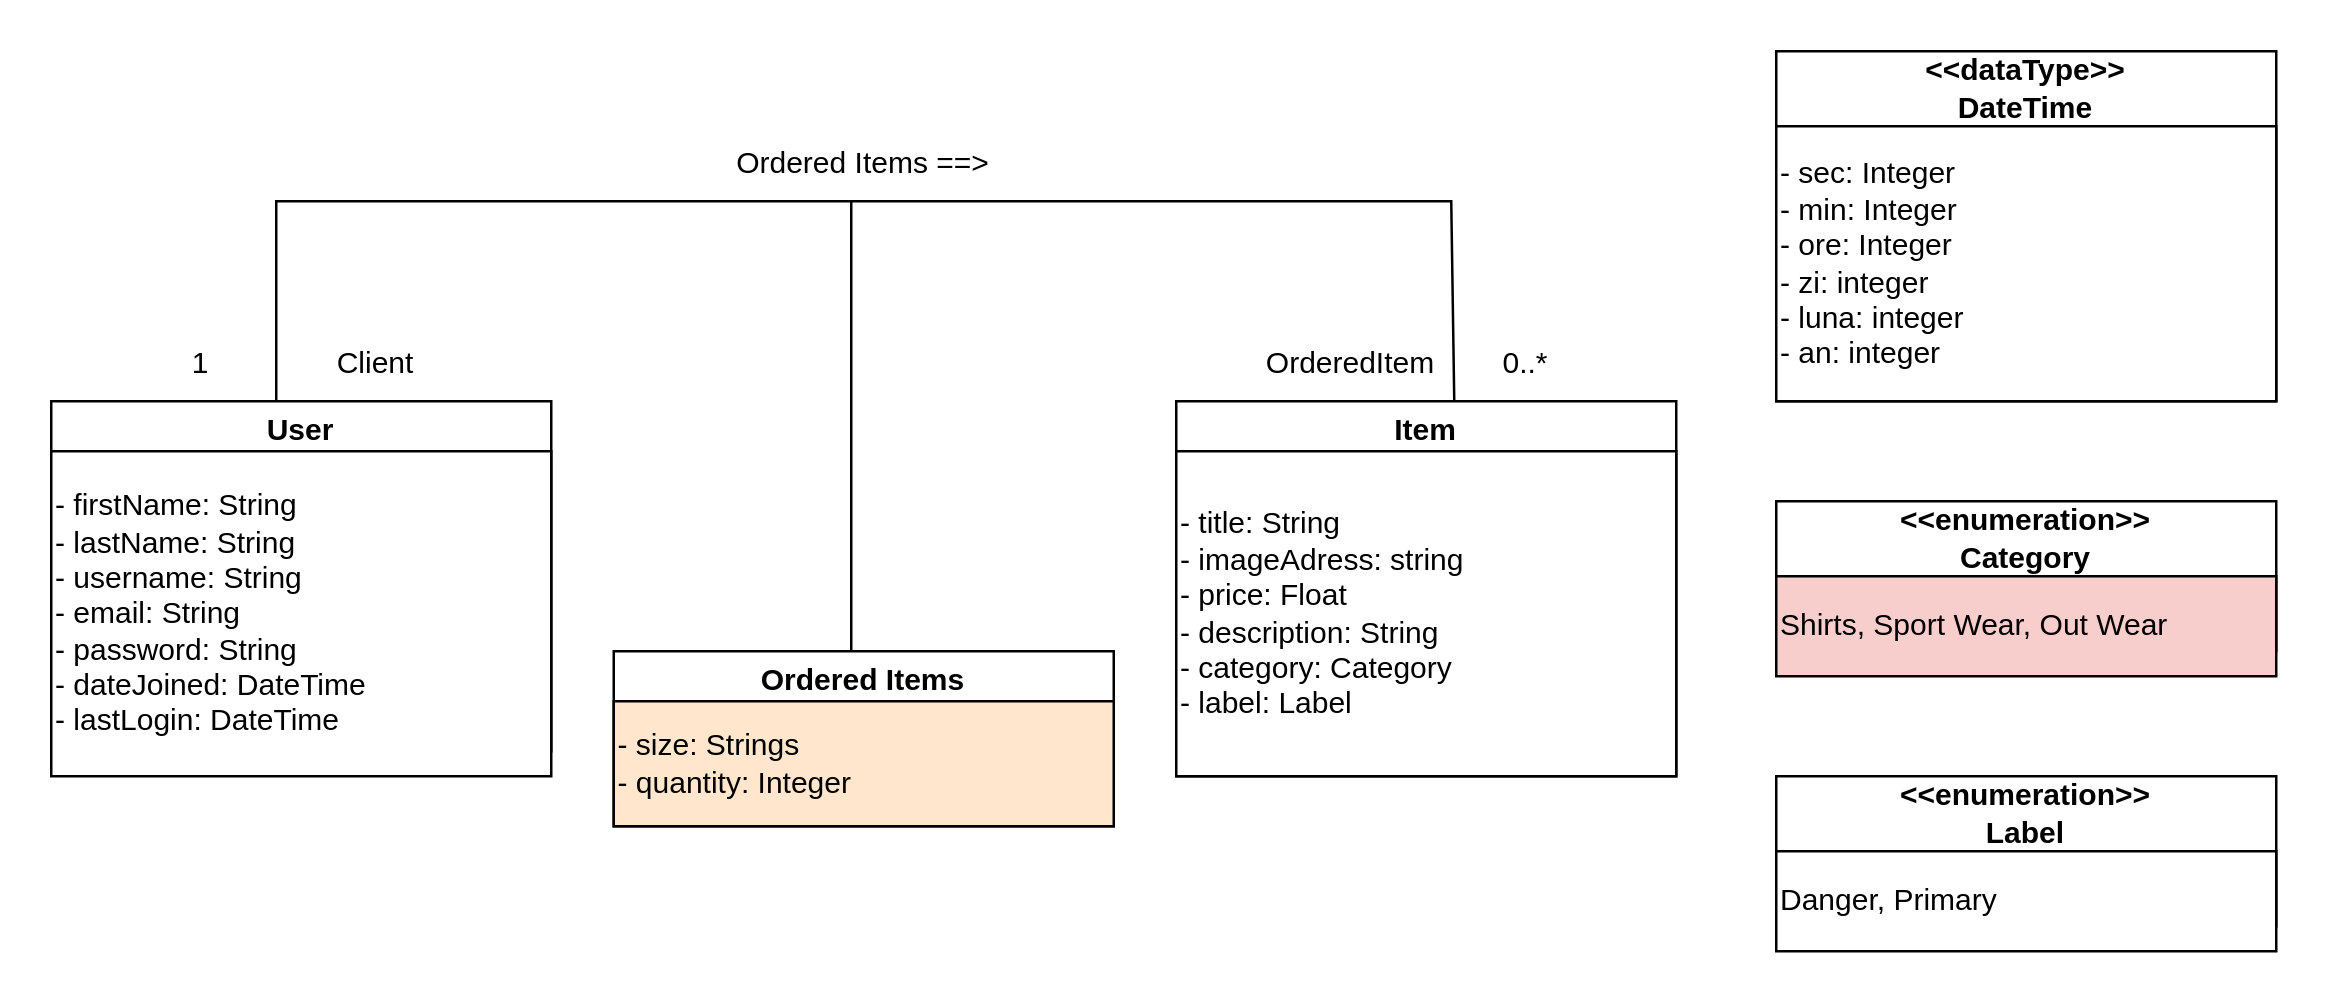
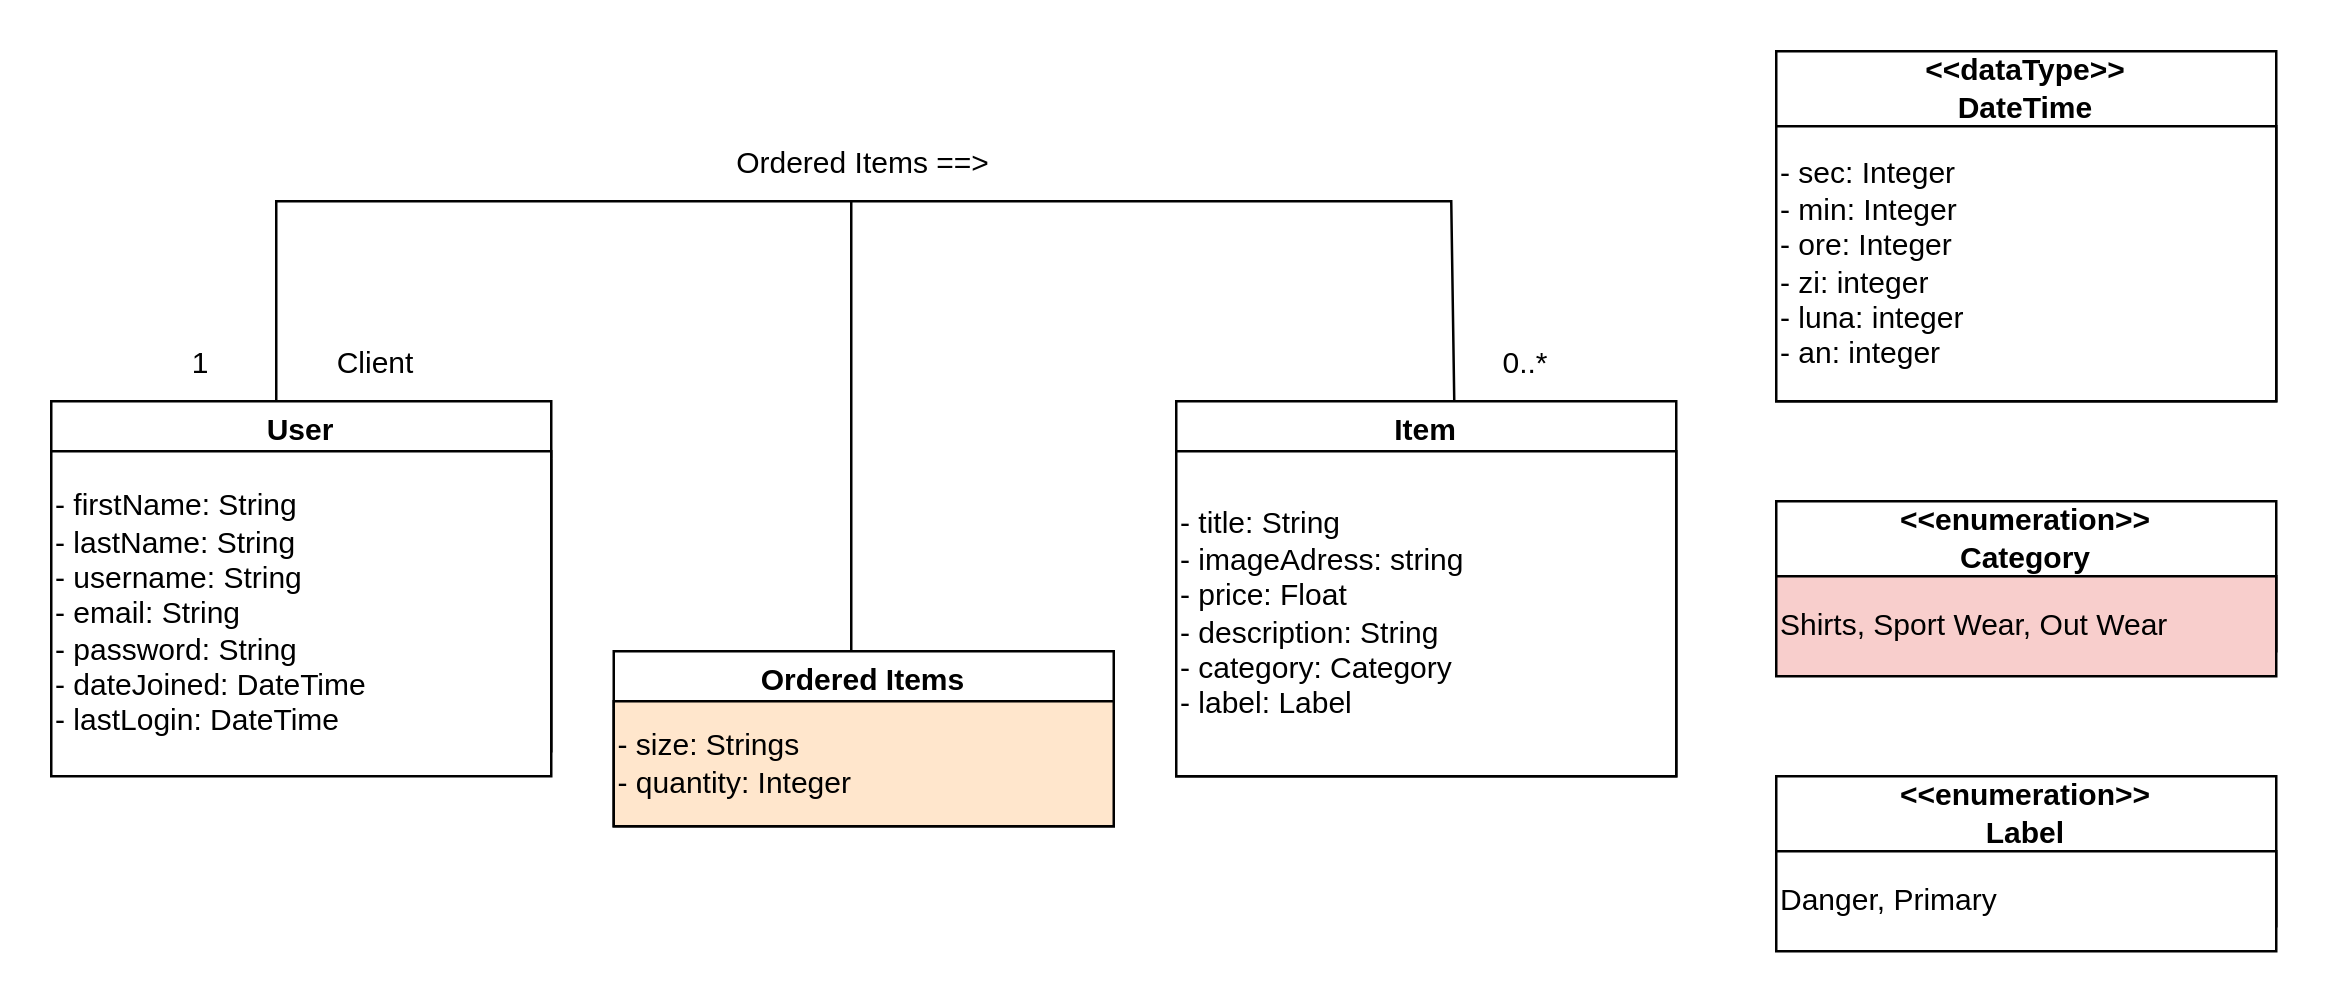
(1351, 364) -> none
